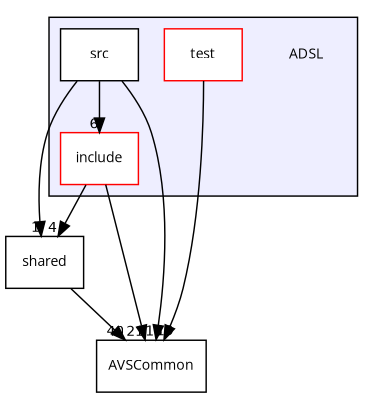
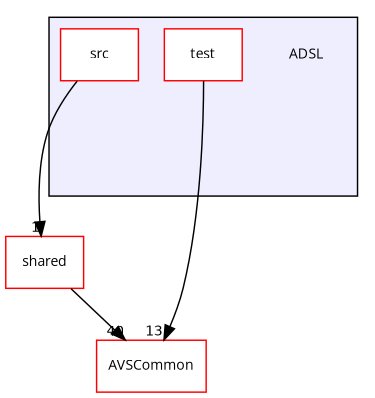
(99, 55) -> (99, 55)
(99, 159) -> none
(164, 205) -> none
(45, 262) -> (45, 262)
(151, 366) -> (151, 366)
